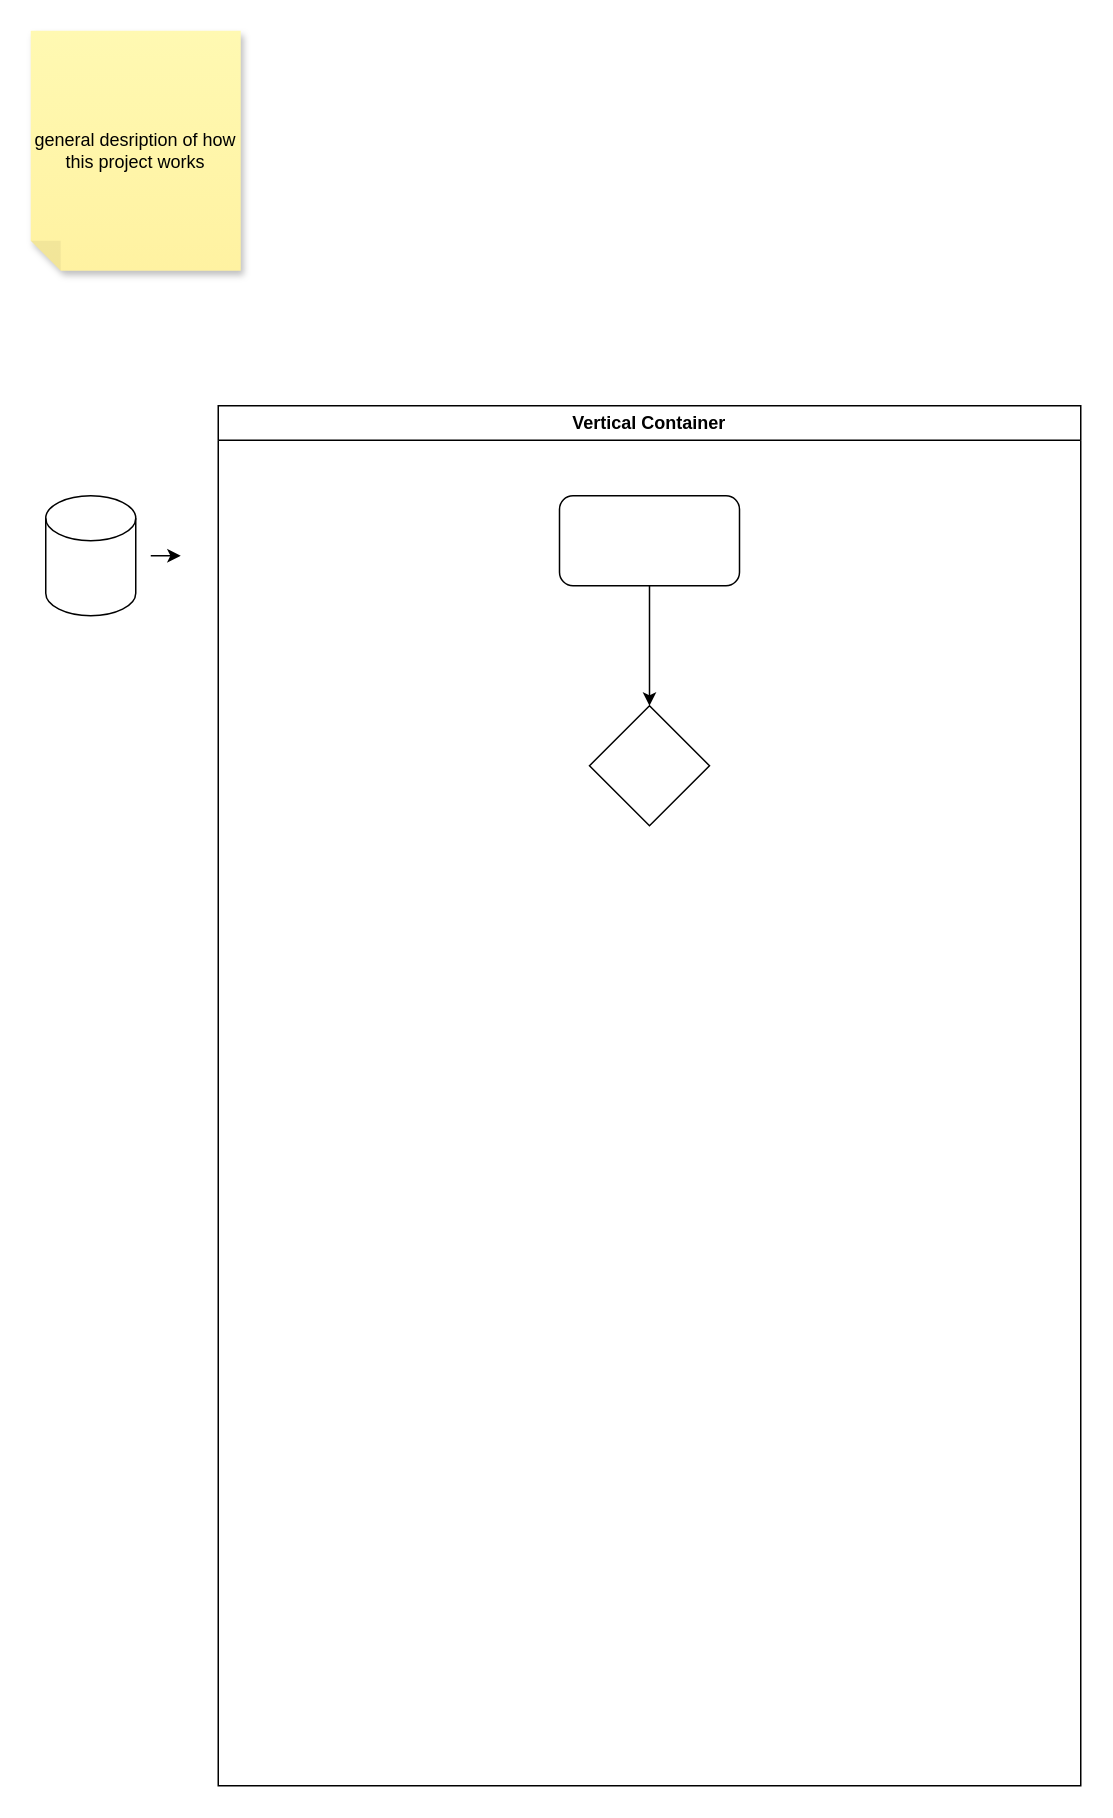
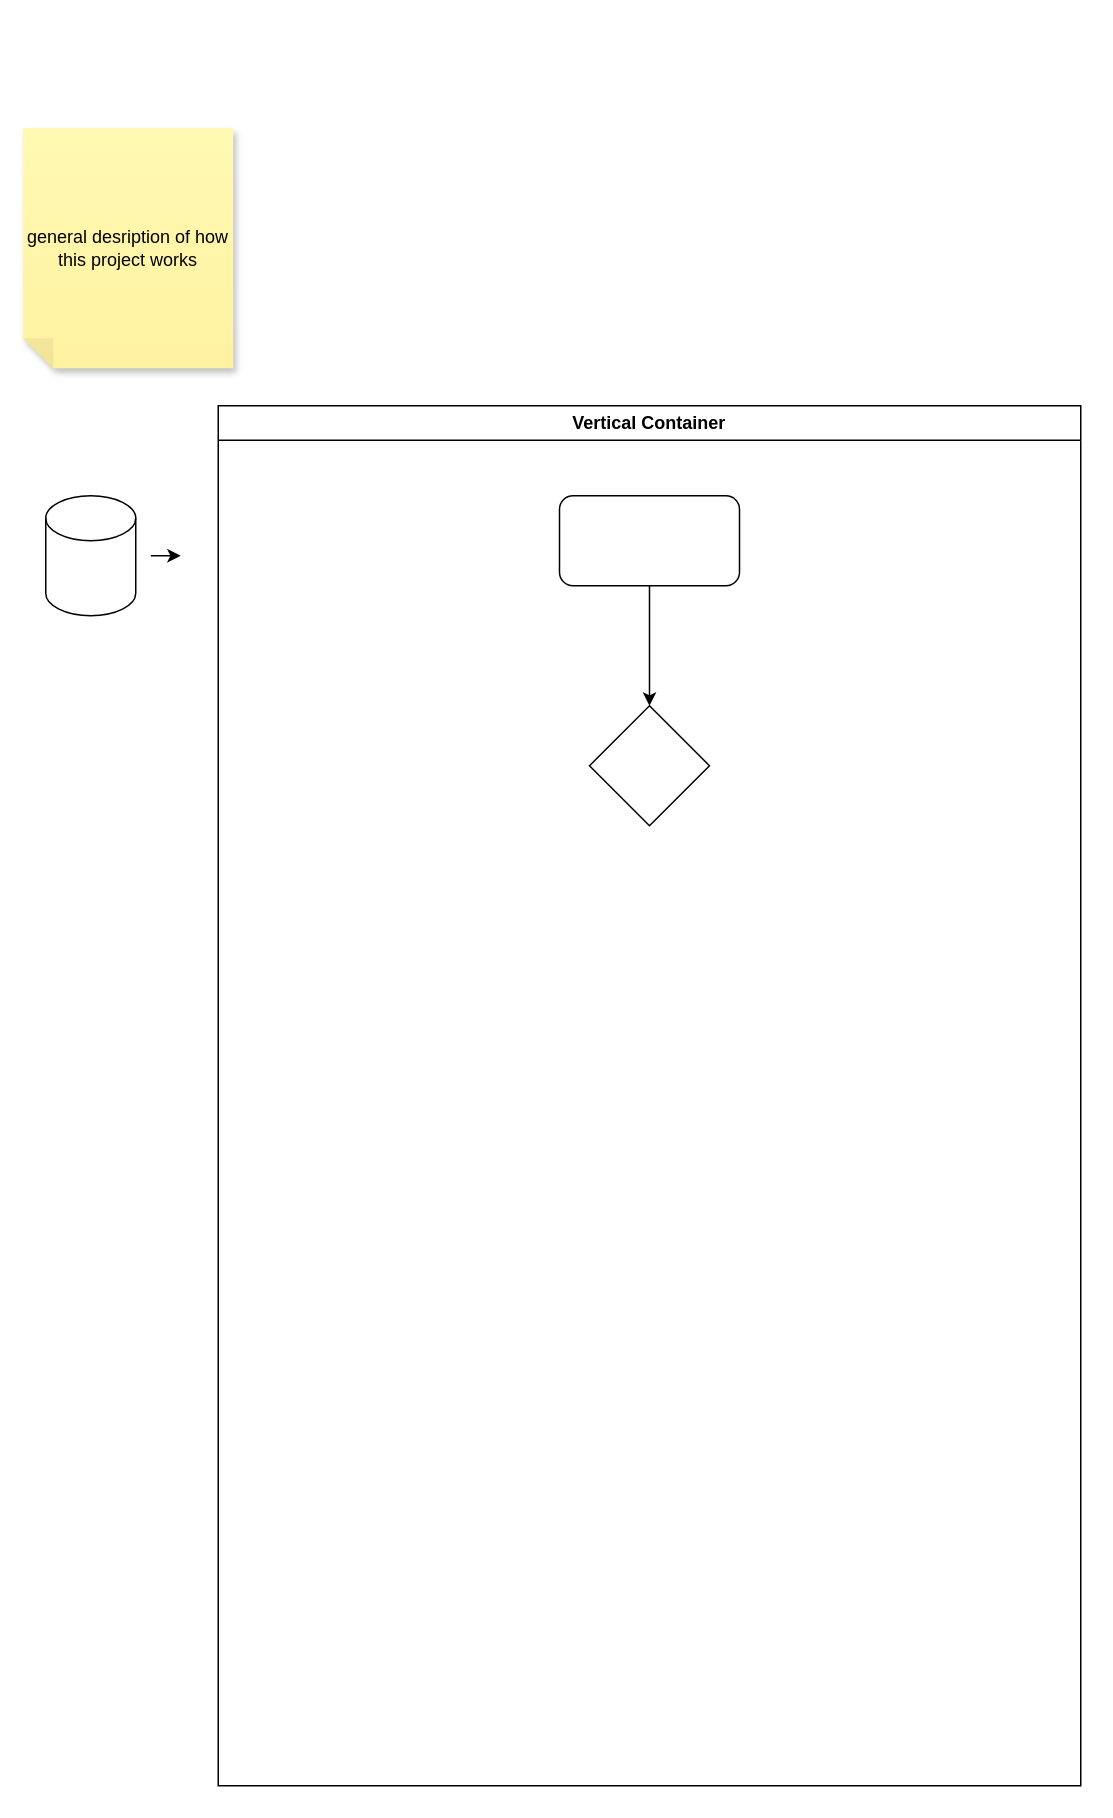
(136, 151) -> (128, 248)
